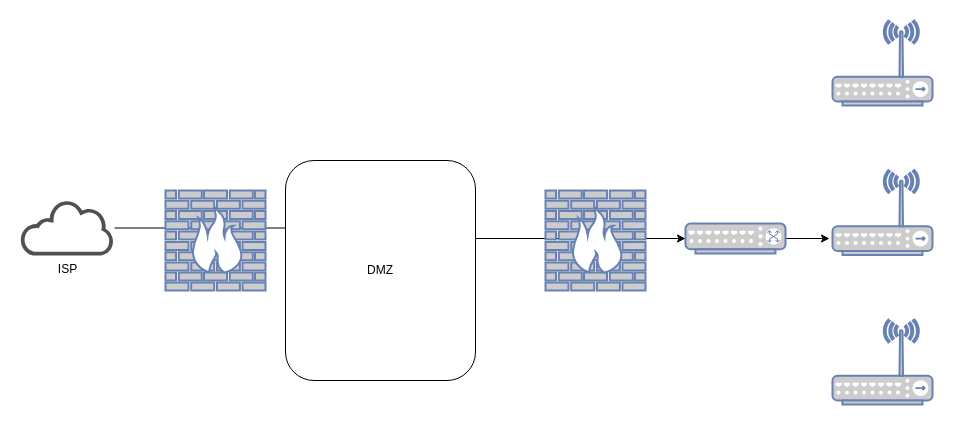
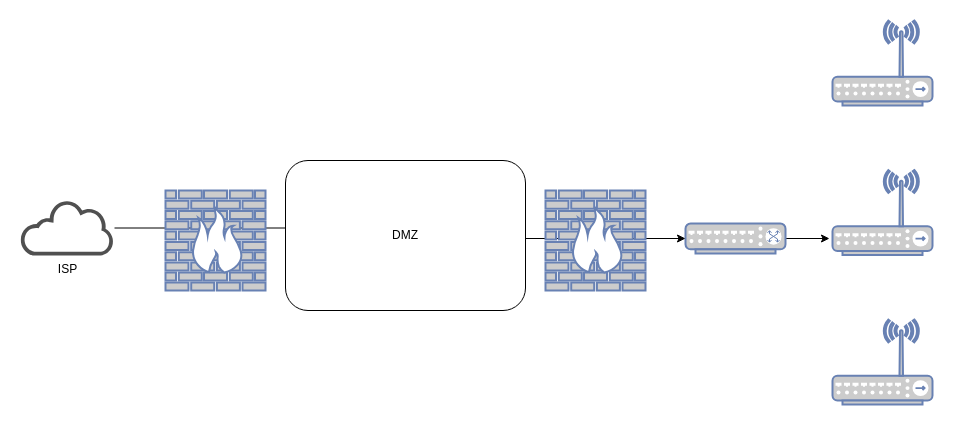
(381, 271) -> (406, 236)
